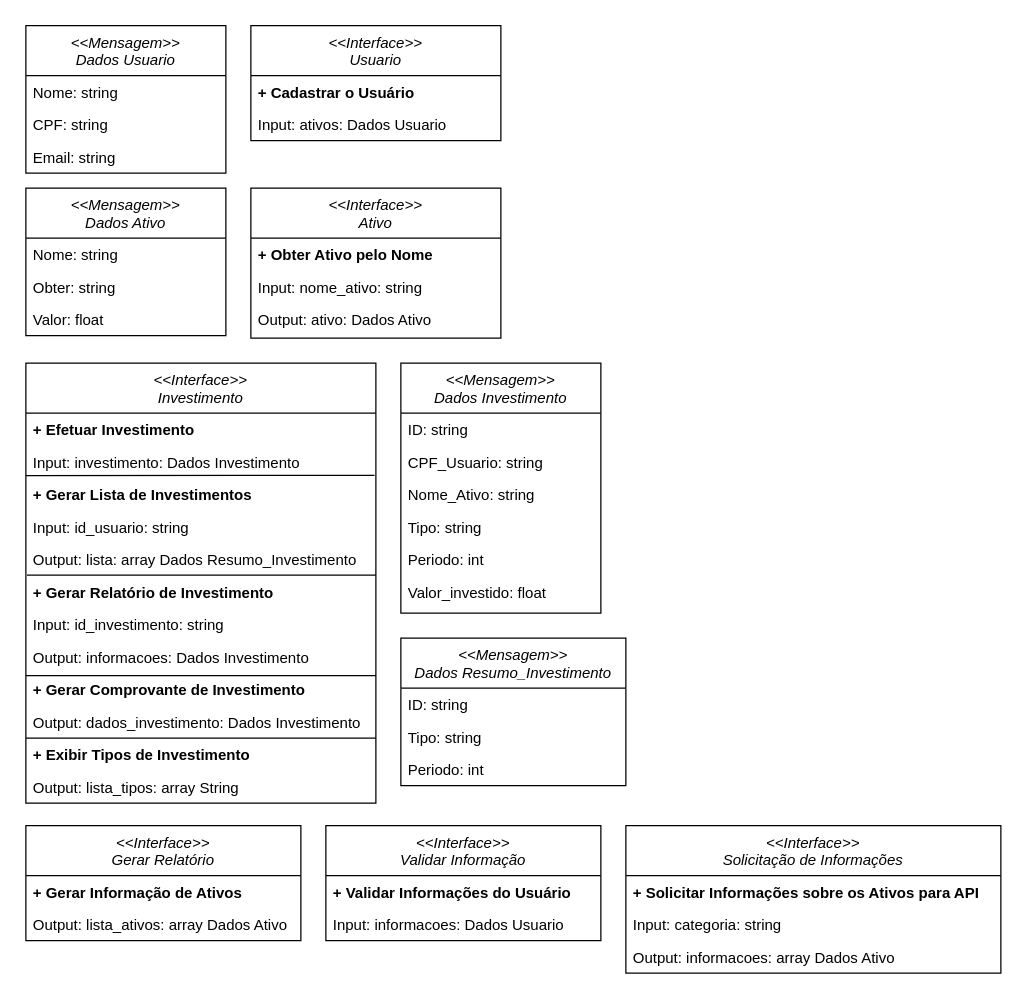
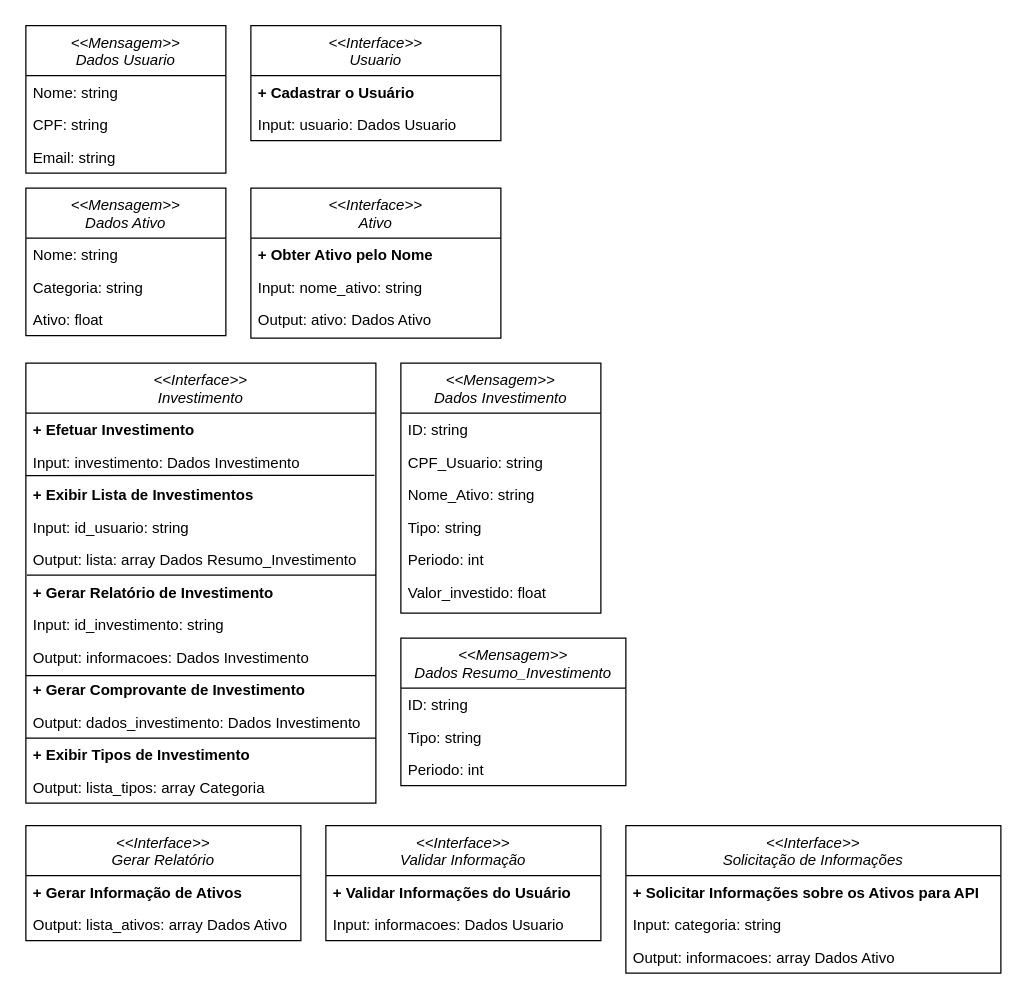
(361, 125) -> (366, 125)
(81, 288) -> (96, 288)
(75, 320) -> (75, 320)
(147, 495) -> (147, 495)
(154, 788) -> (166, 788)
